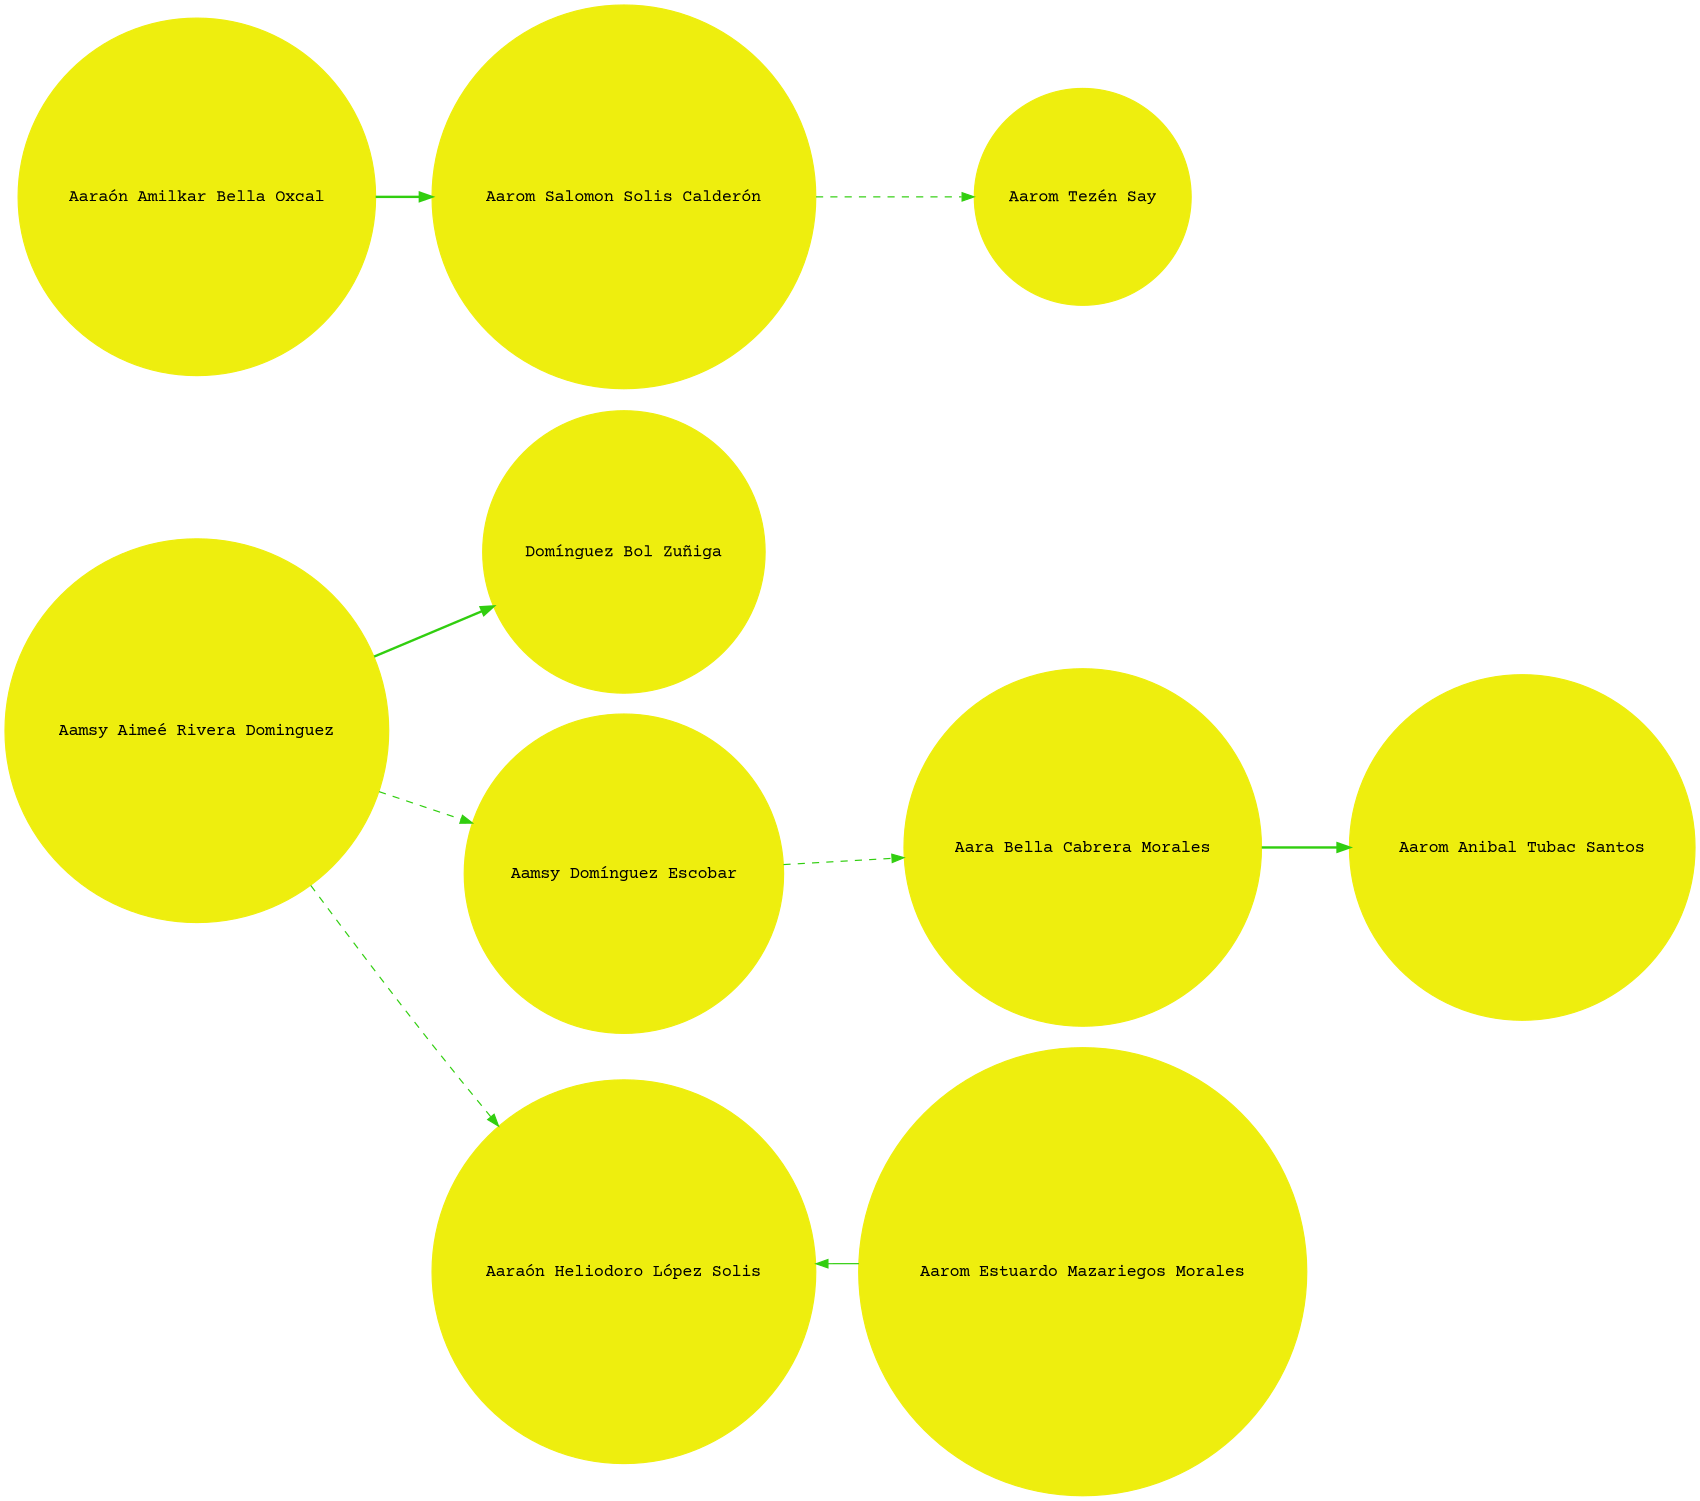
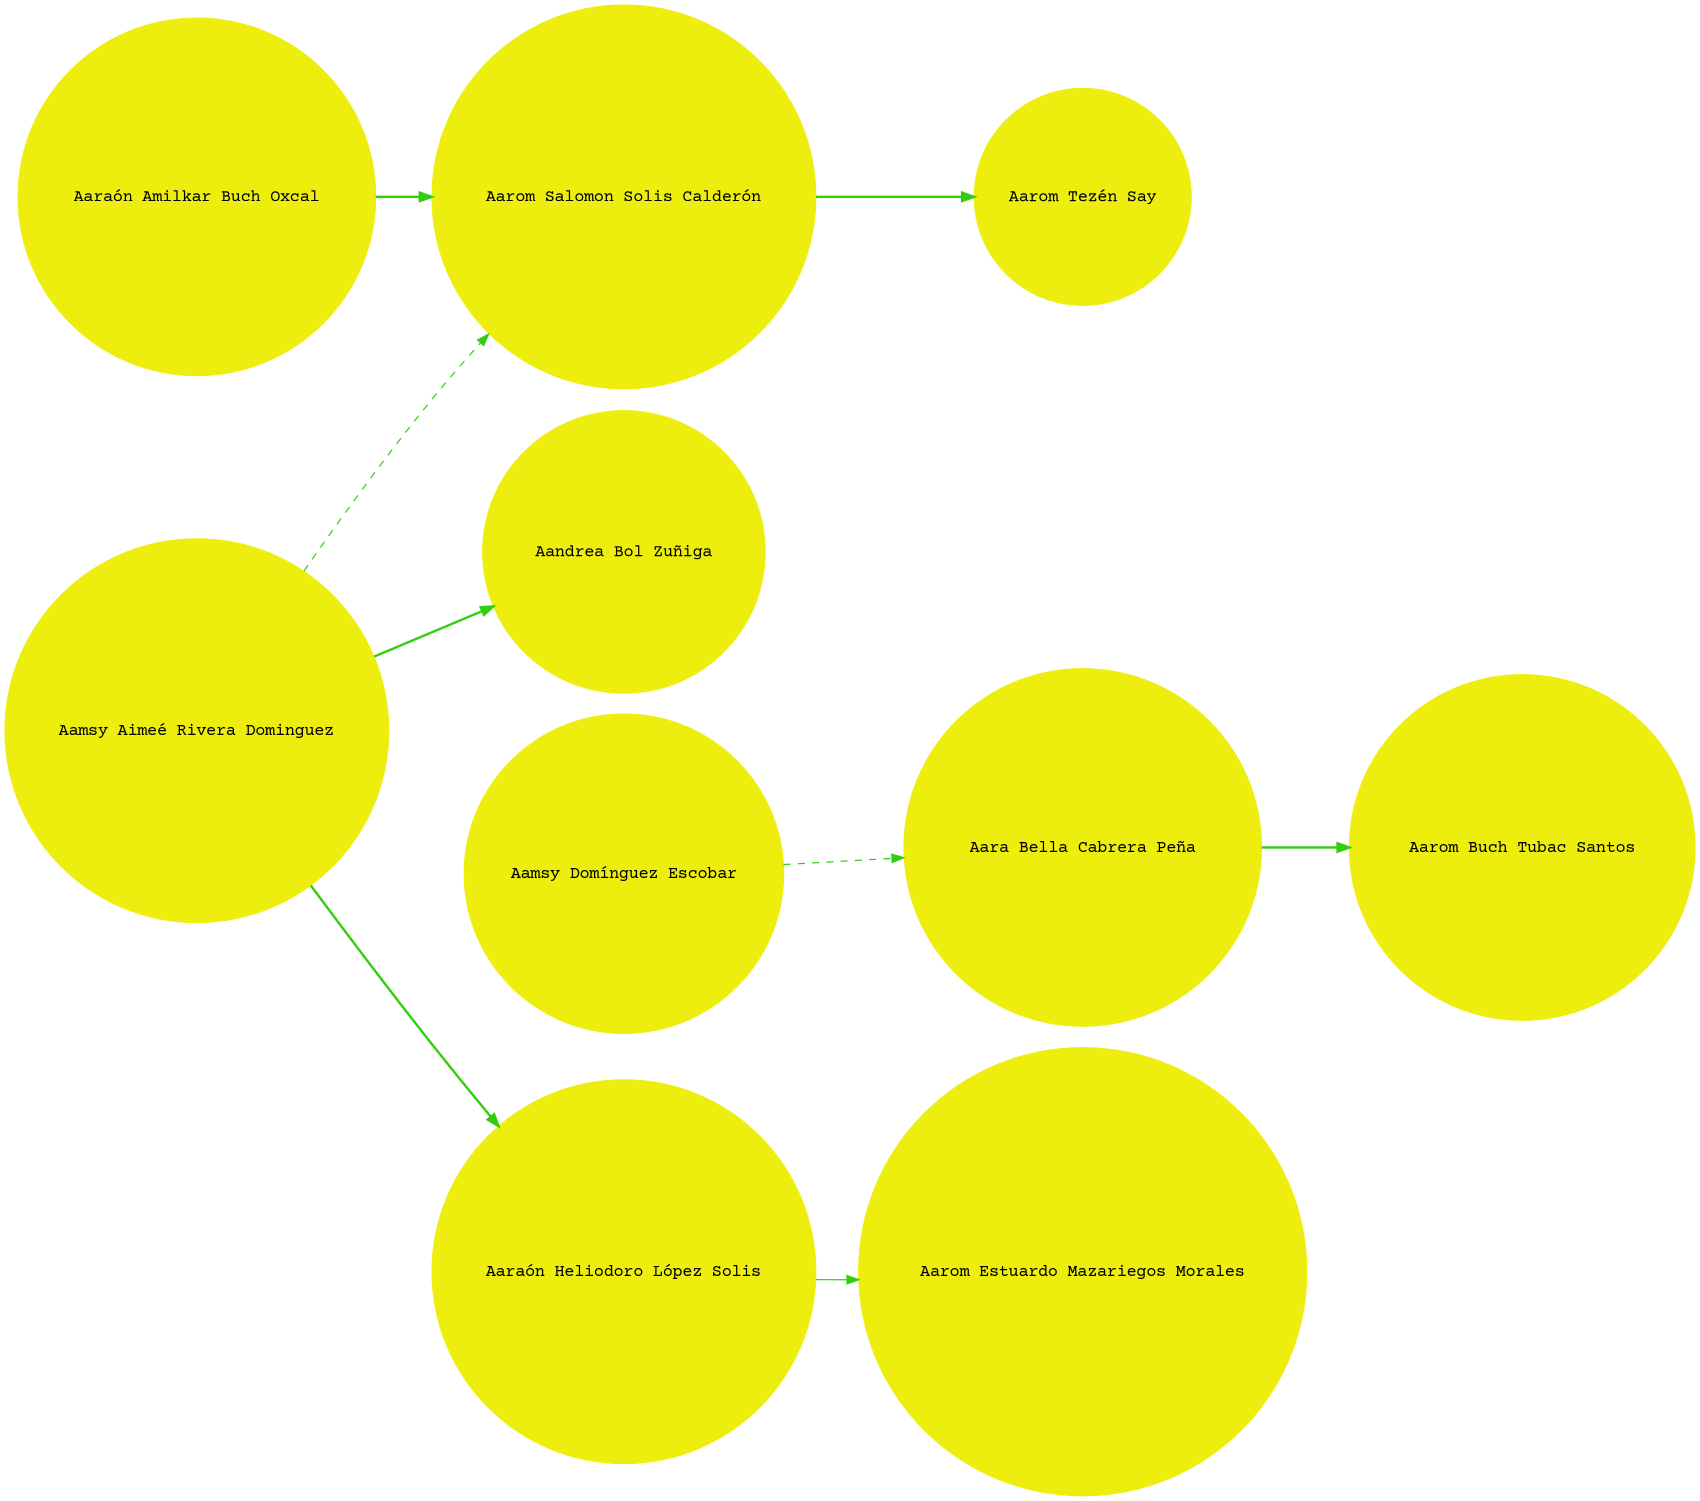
(197, 197) -> (197, 197)
(889, 197) -> (889, 197)
(624, 552) -> (624, 552)
(420, 805) -> (389, 454)
(1083, 848) -> (1083, 848)
(1522, 848) -> (1522, 848)
(399, 1002) -> (399, 1002)
(843, 1264) -> (831, 1280)
